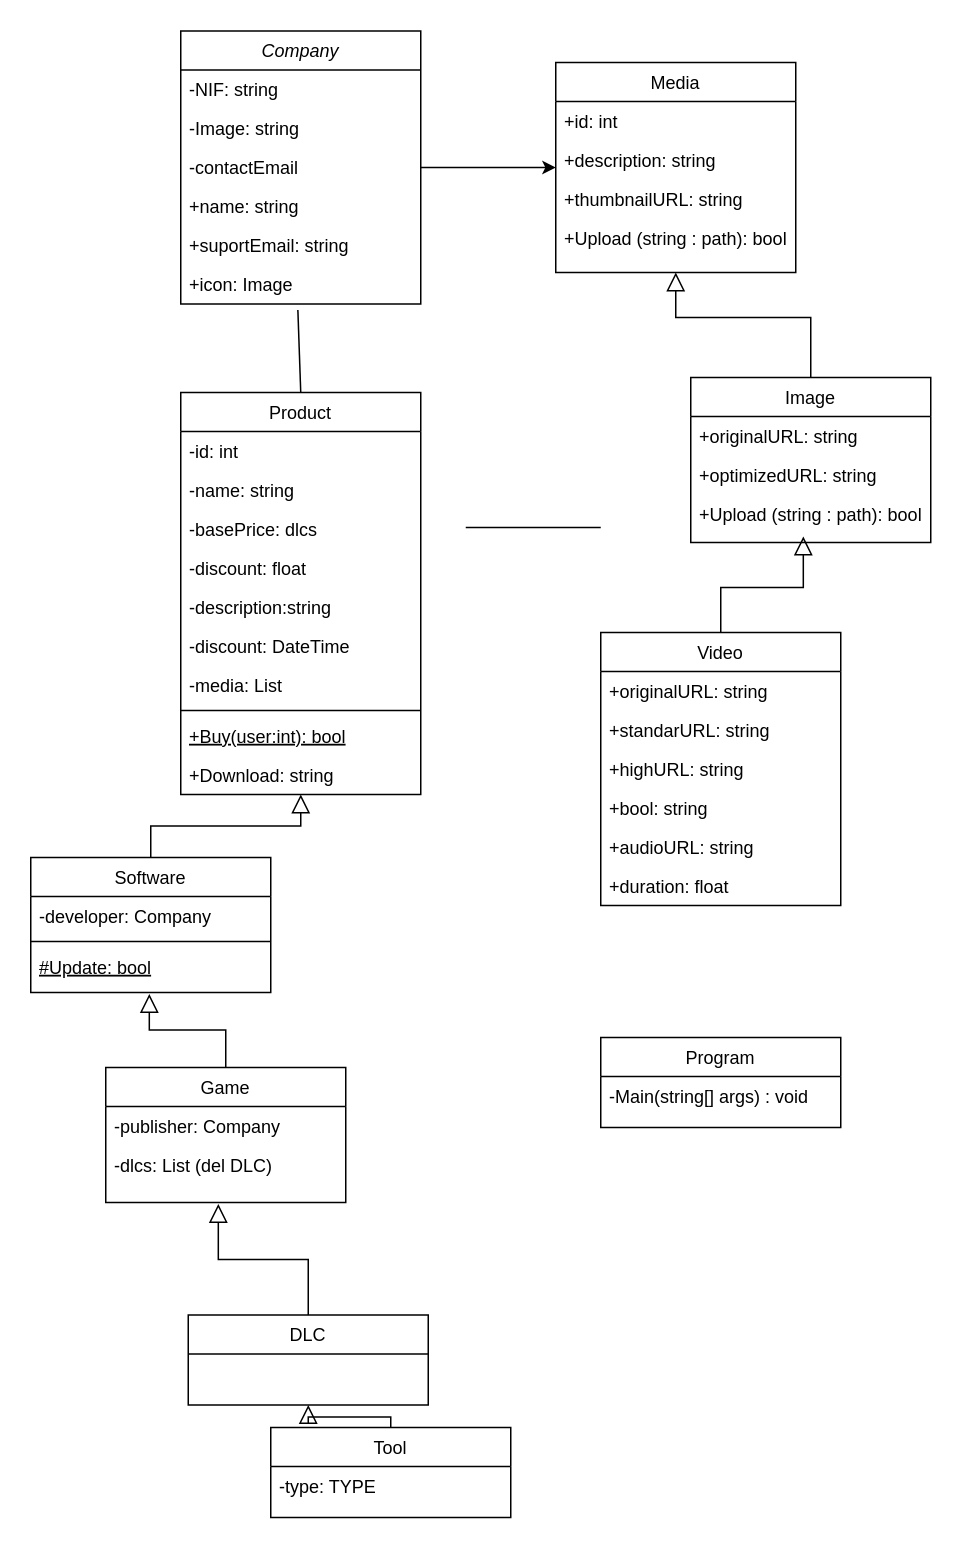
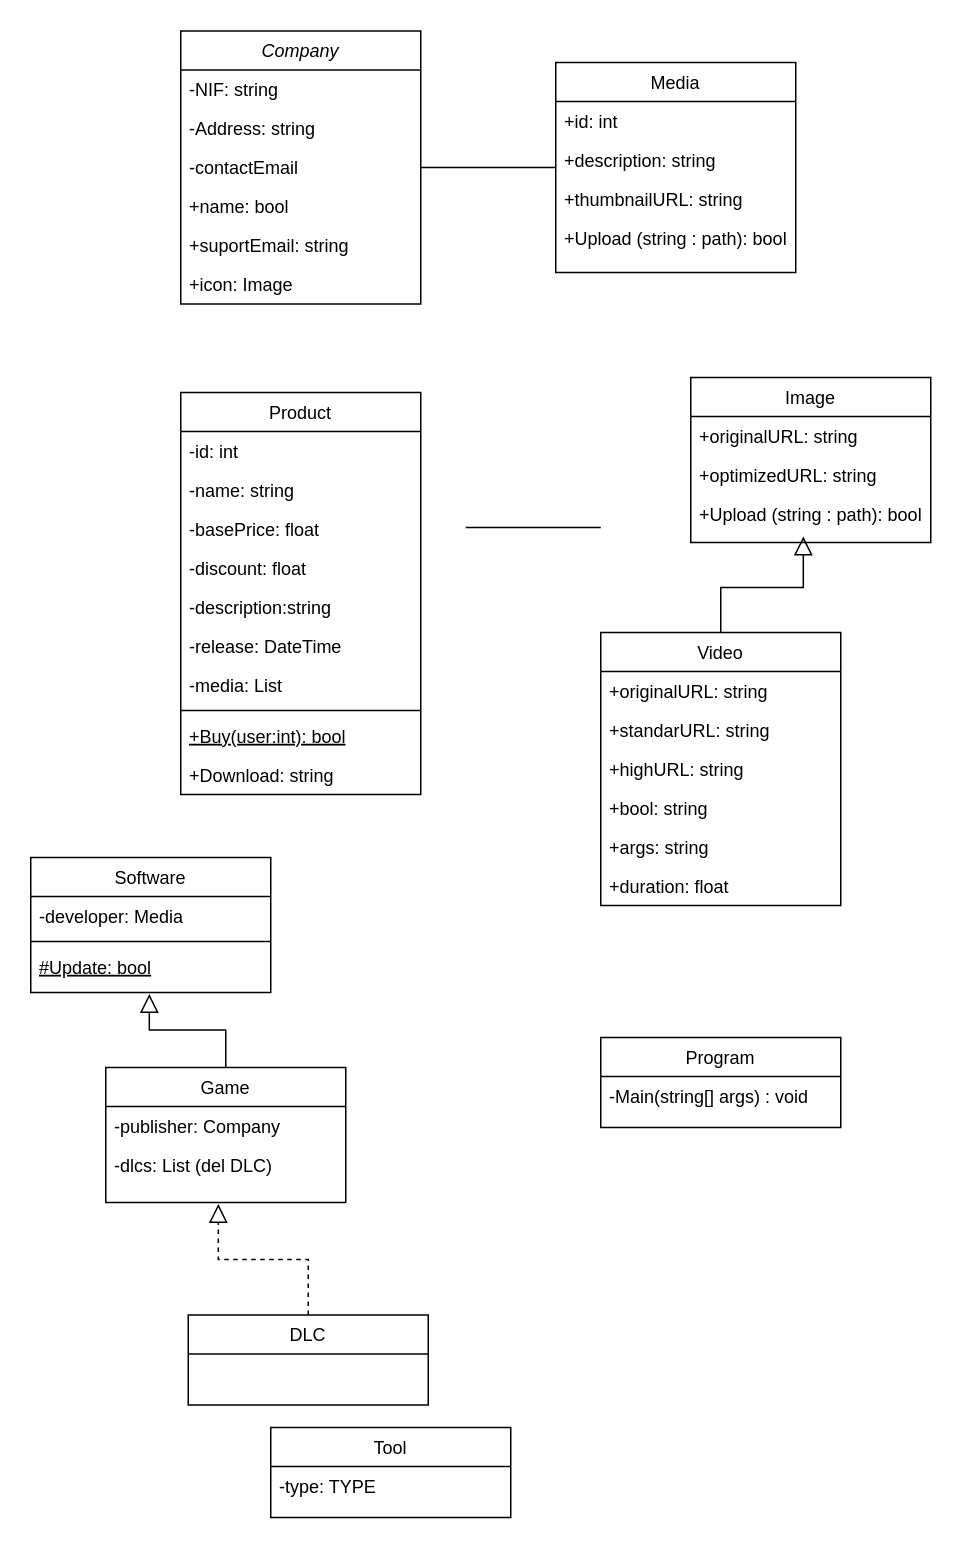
(253, 129) -> (263, 129)
(544, 167) -> (547, 167)
(248, 207) -> (237, 207)
(761, 317) -> none
(299, 351) -> none
(260, 530) -> (265, 530)
(275, 647) -> (270, 647)
(217, 826) -> none
(685, 848) -> (668, 848)
(128, 917) -> (115, 917)
(272, 1259) -> (272, 1259)
(352, 1417) -> none
